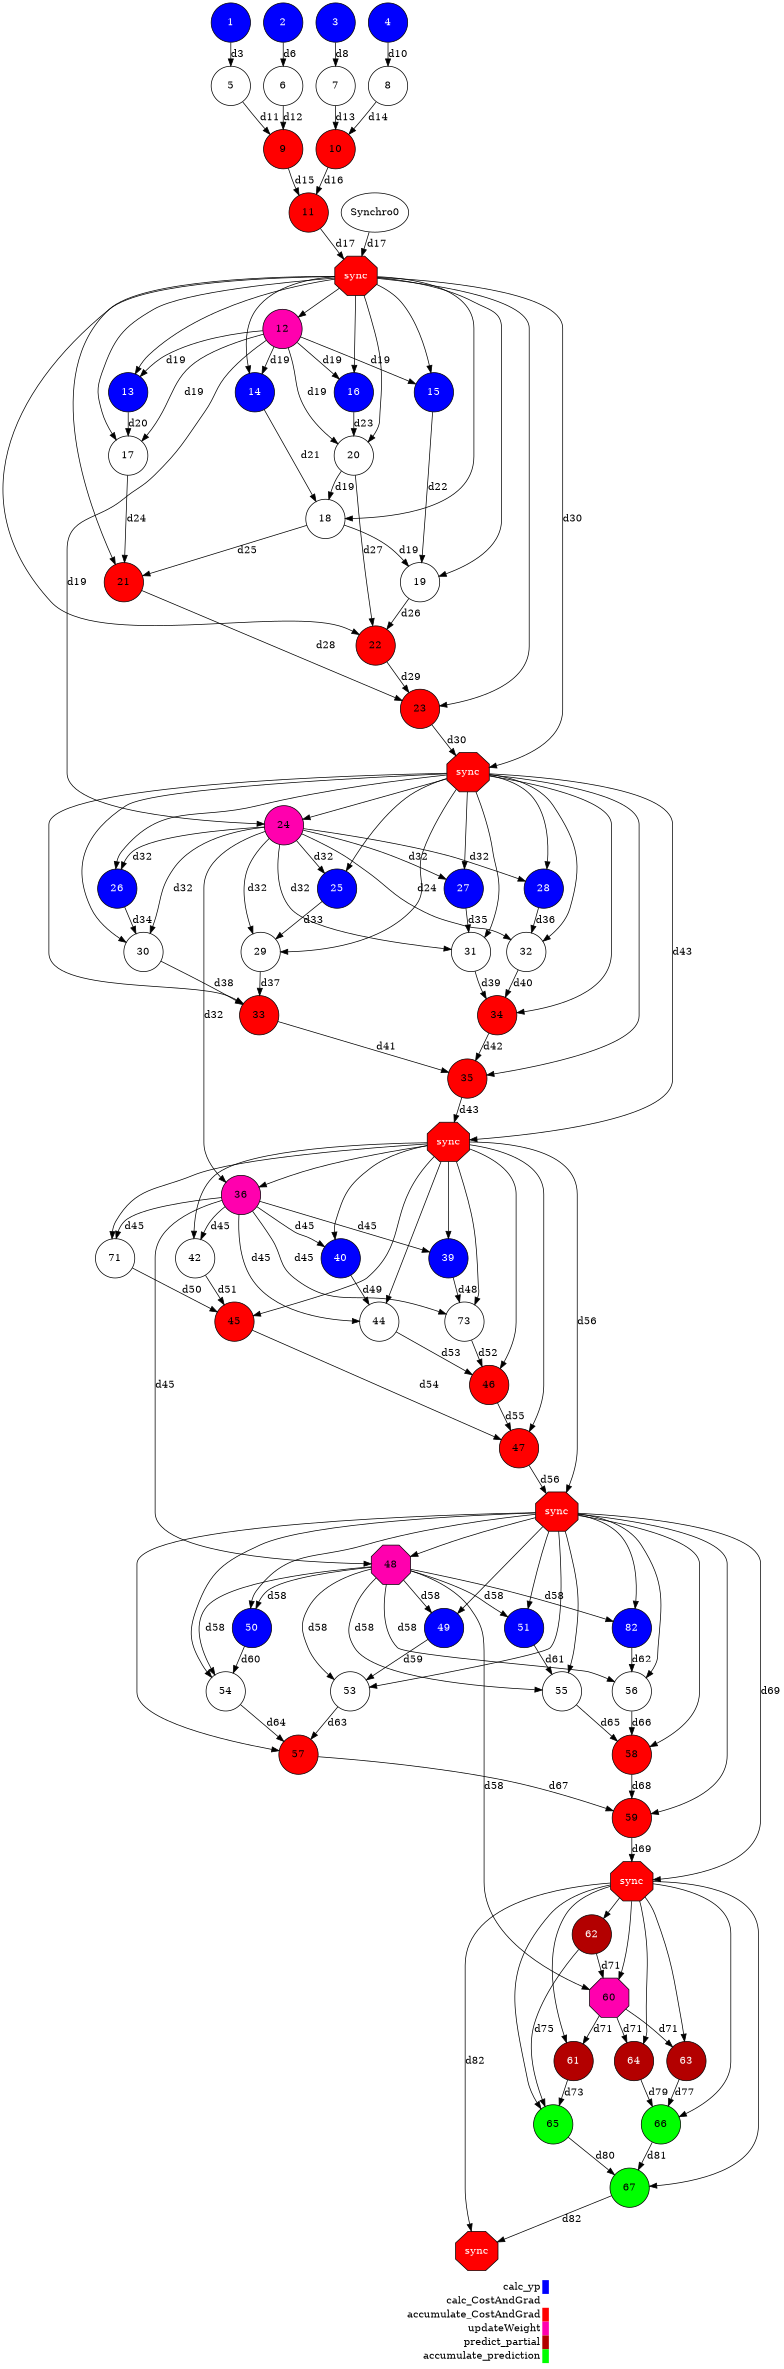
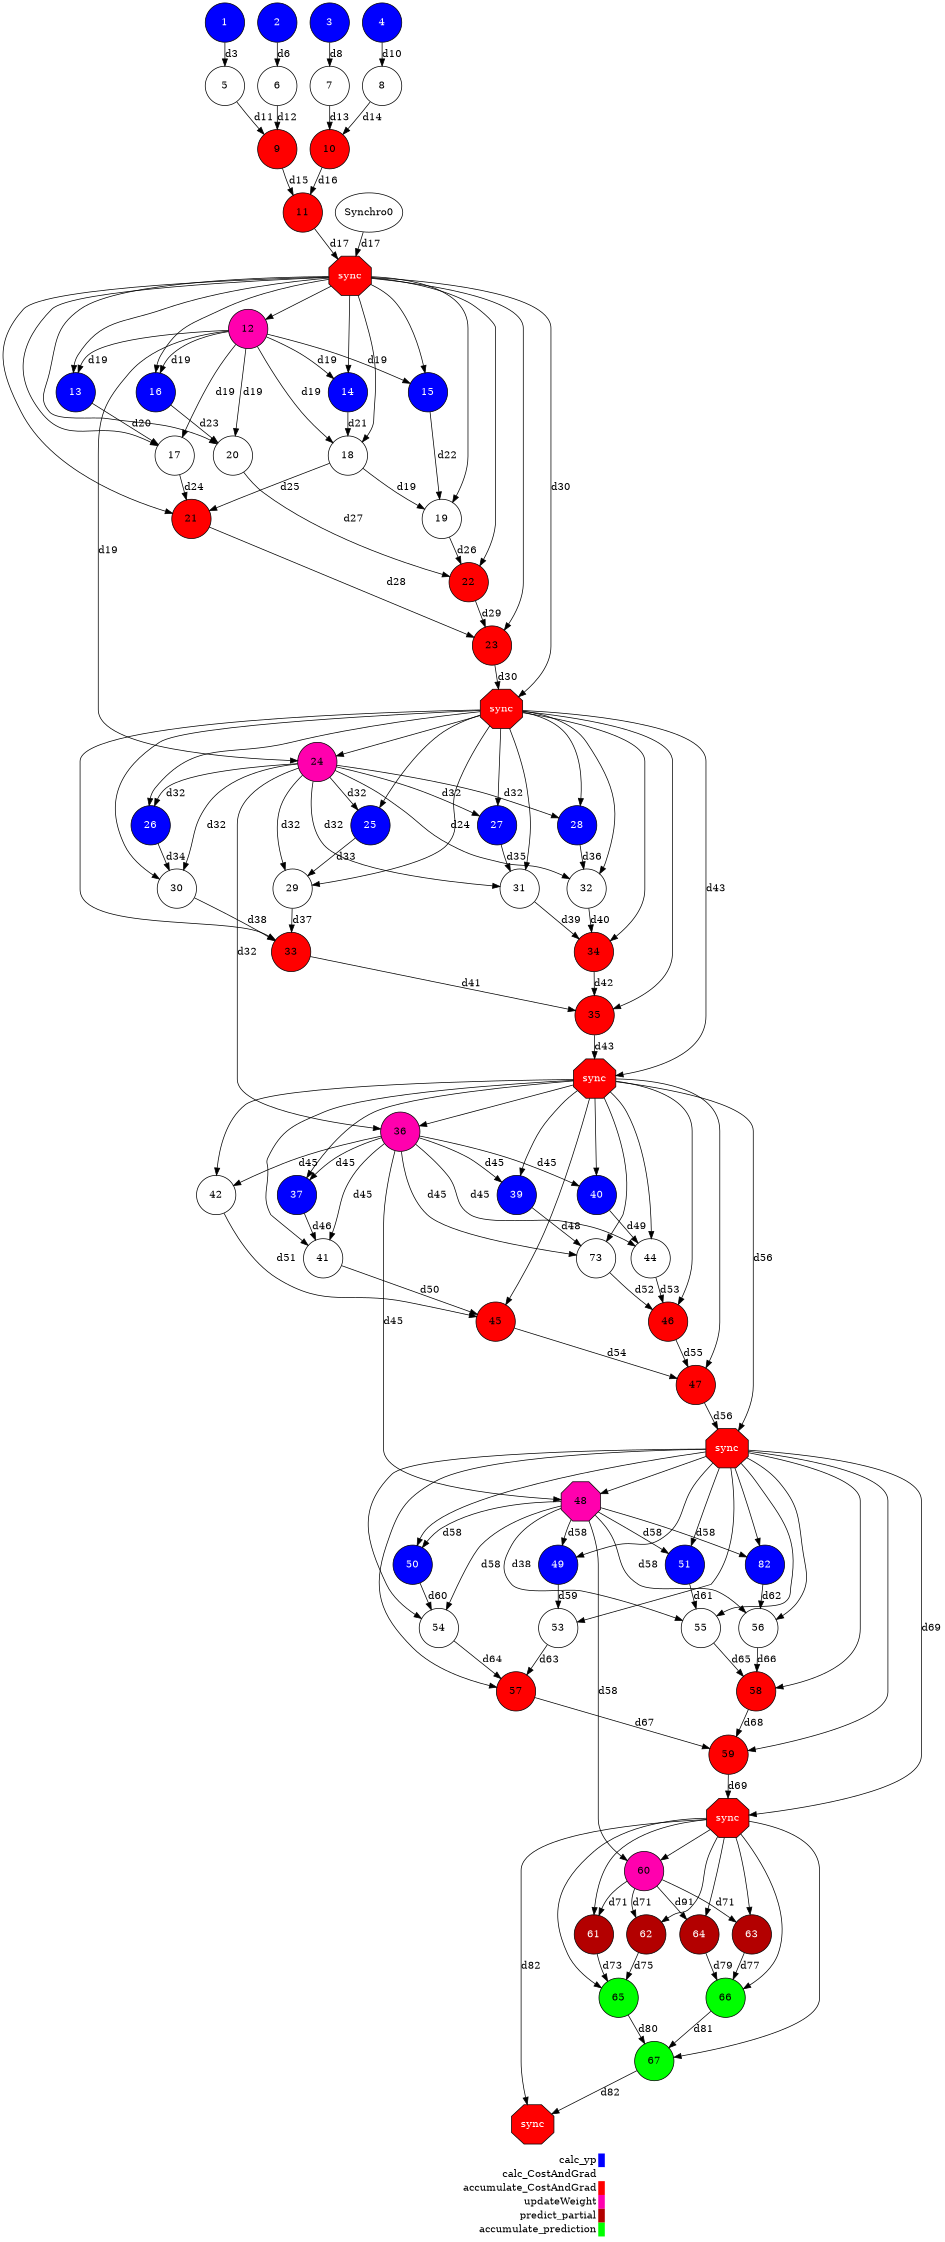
(335, 481) -> (288, 395)
none -> (297, 1195)
(115, 1258) -> (323, 1258)
(308, 1608) -> none
(365, 1628) -> (522, 1565)
(599, 1962) -> (632, 1899)
(609, 1998) -> (644, 1871)
(633, 2029) -> (685, 1903)
